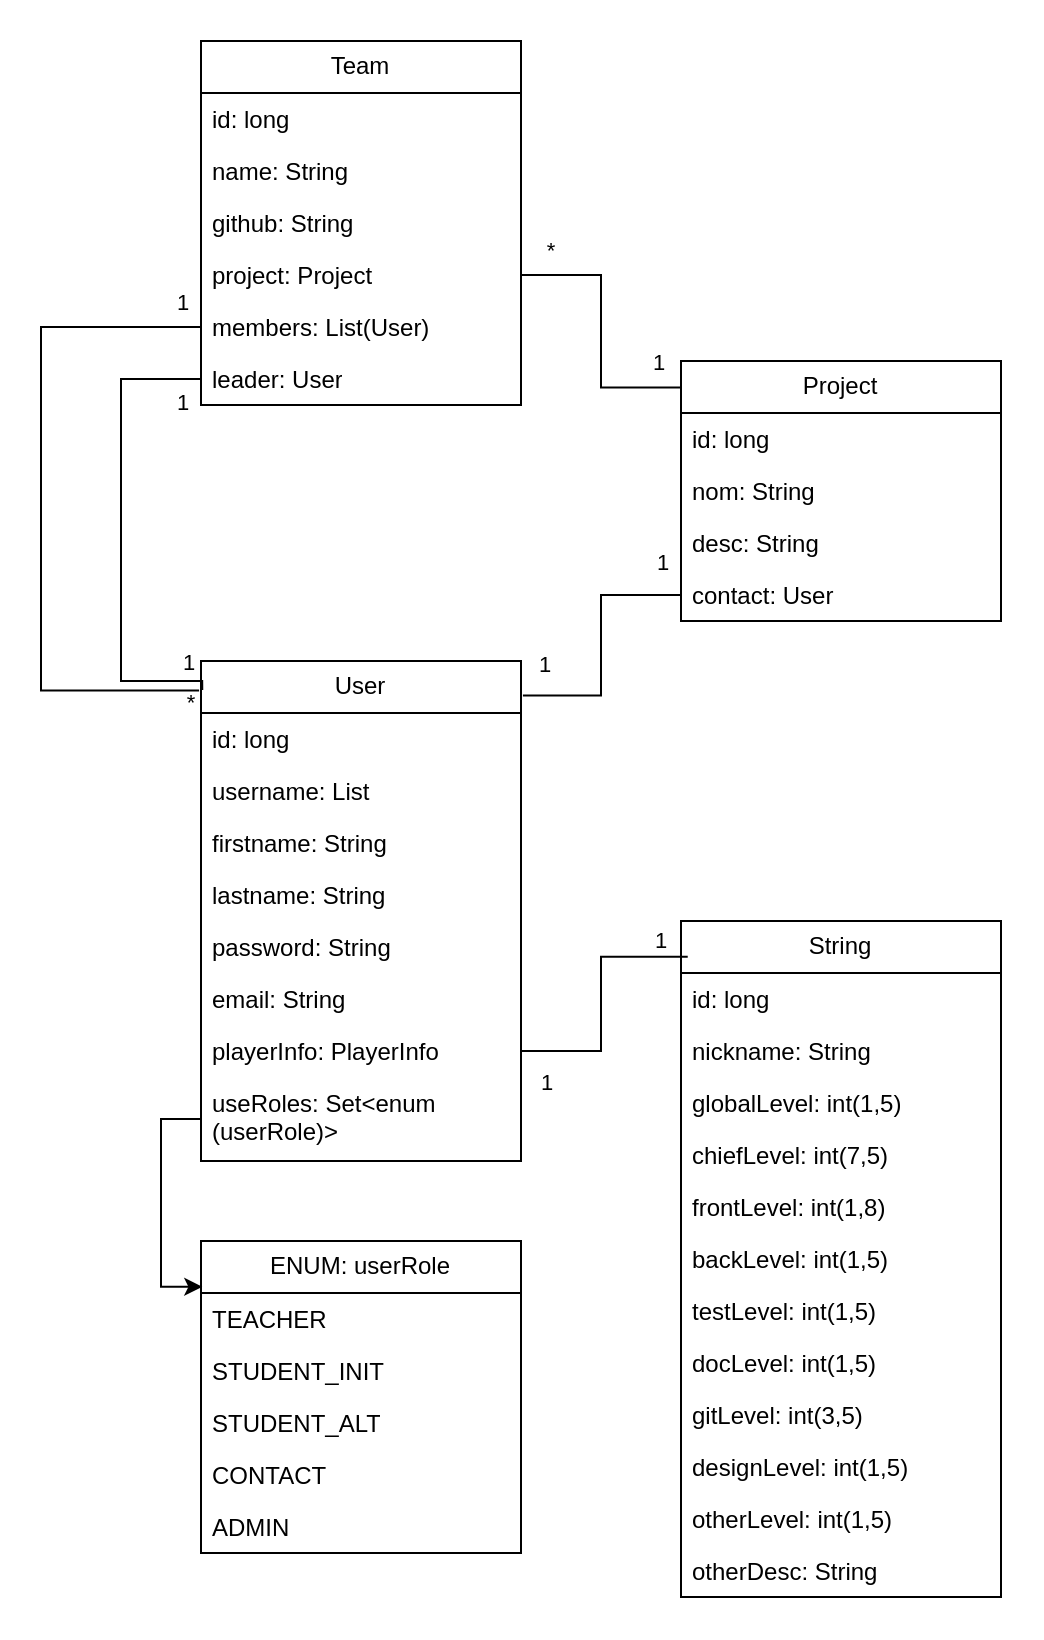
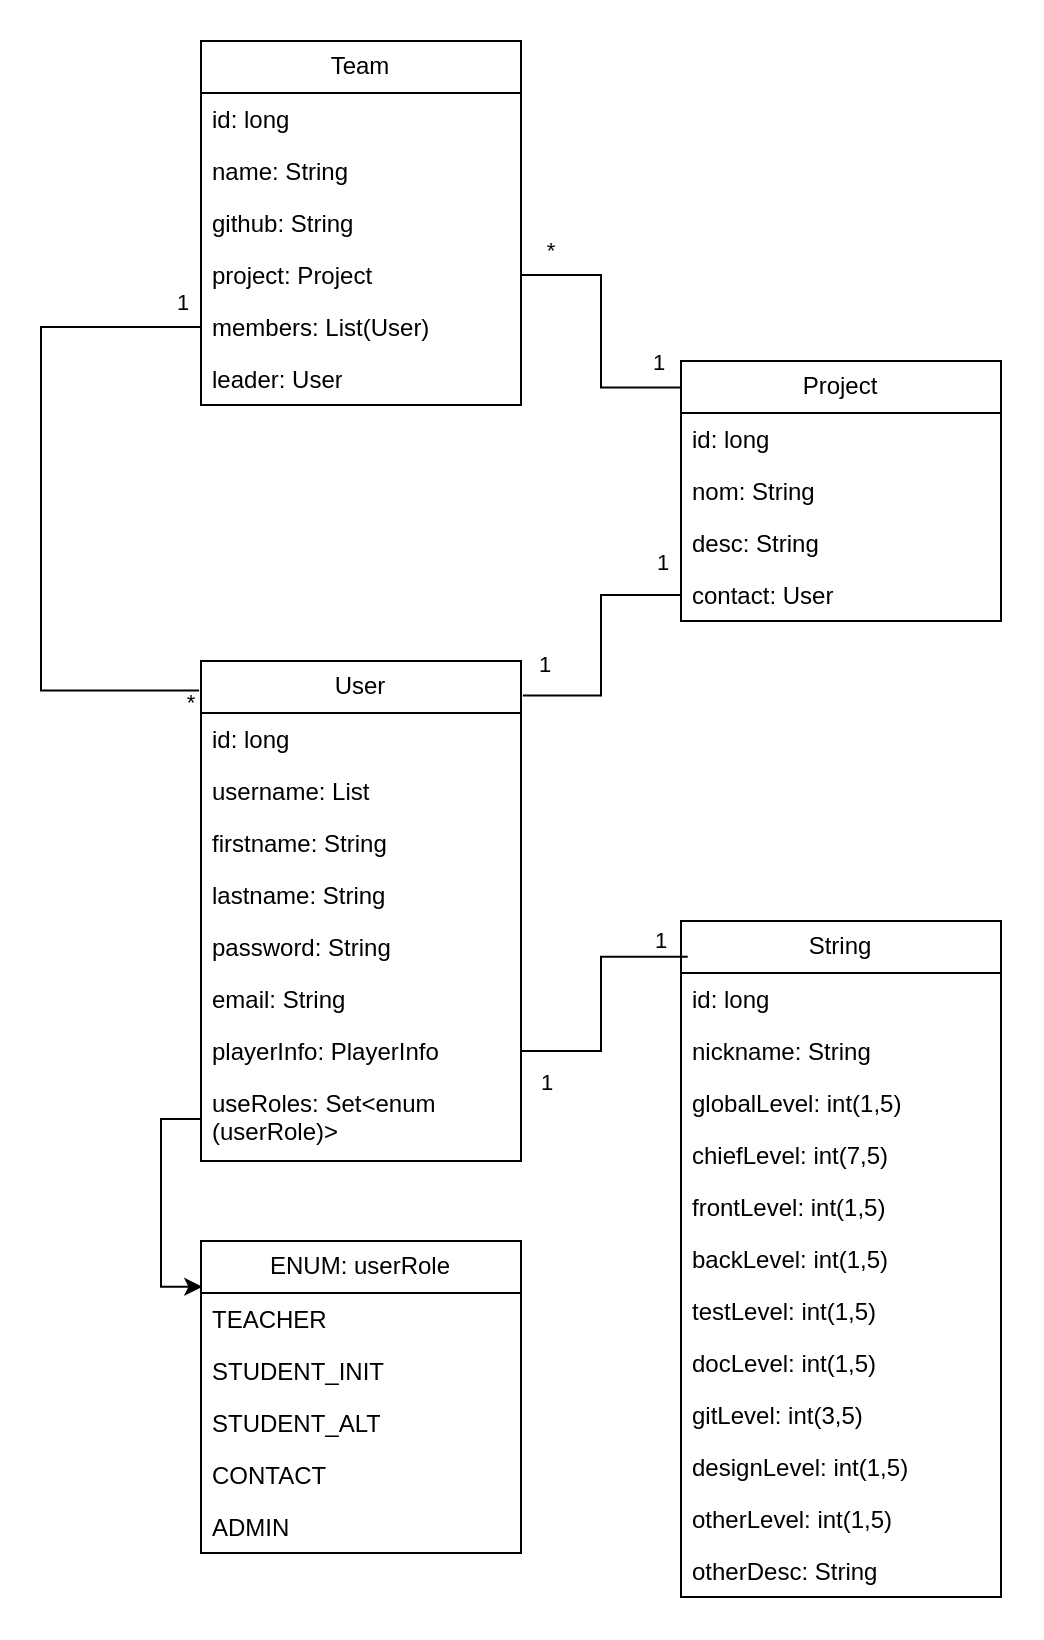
(121, 528) -> none
(812, 1209) -> (812, 1209)
